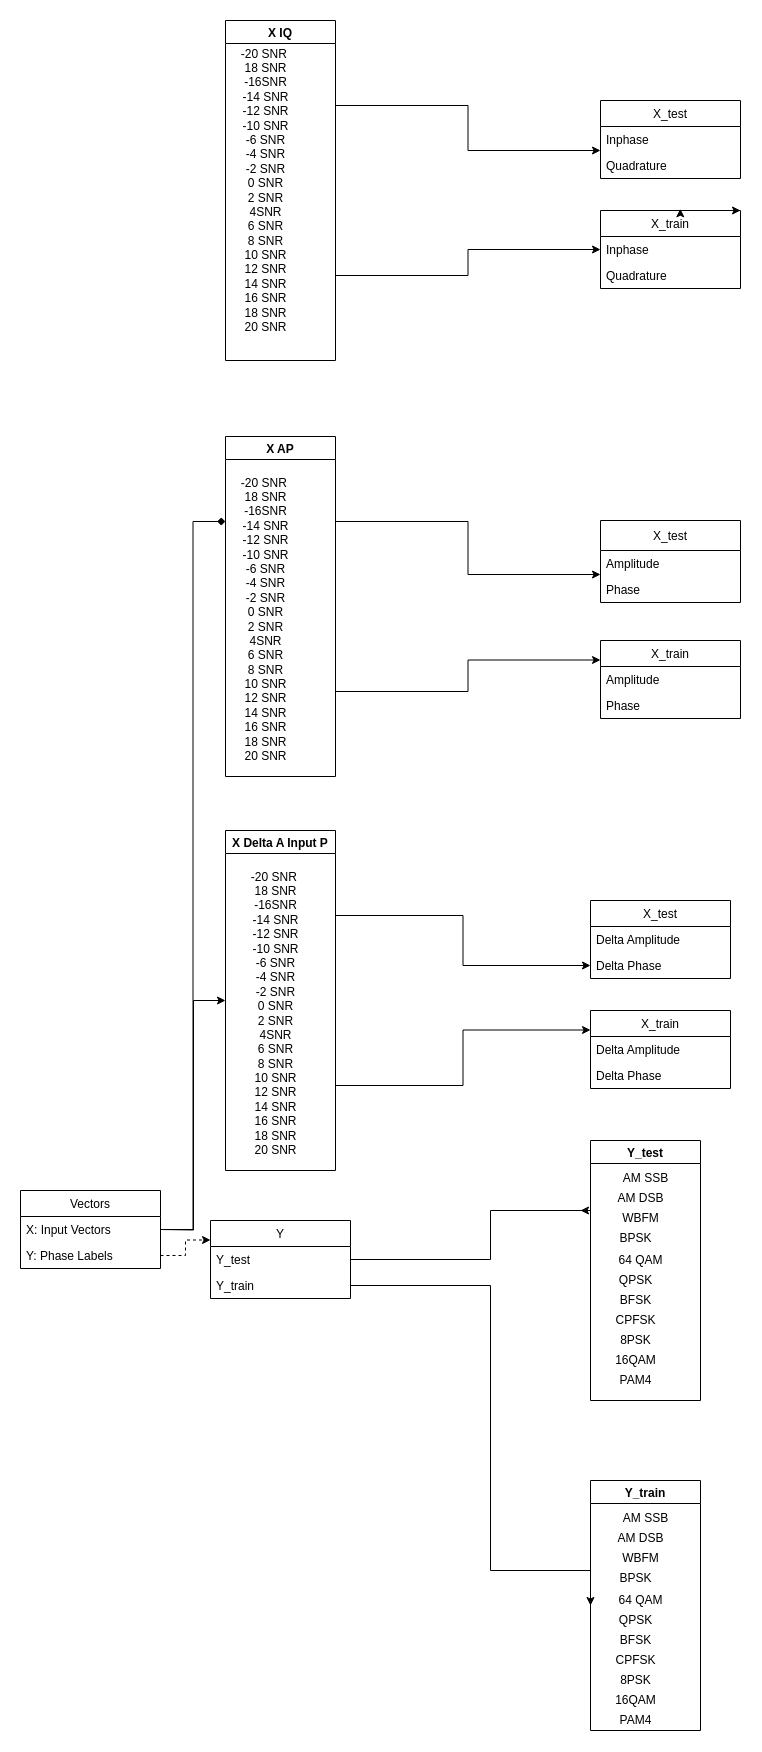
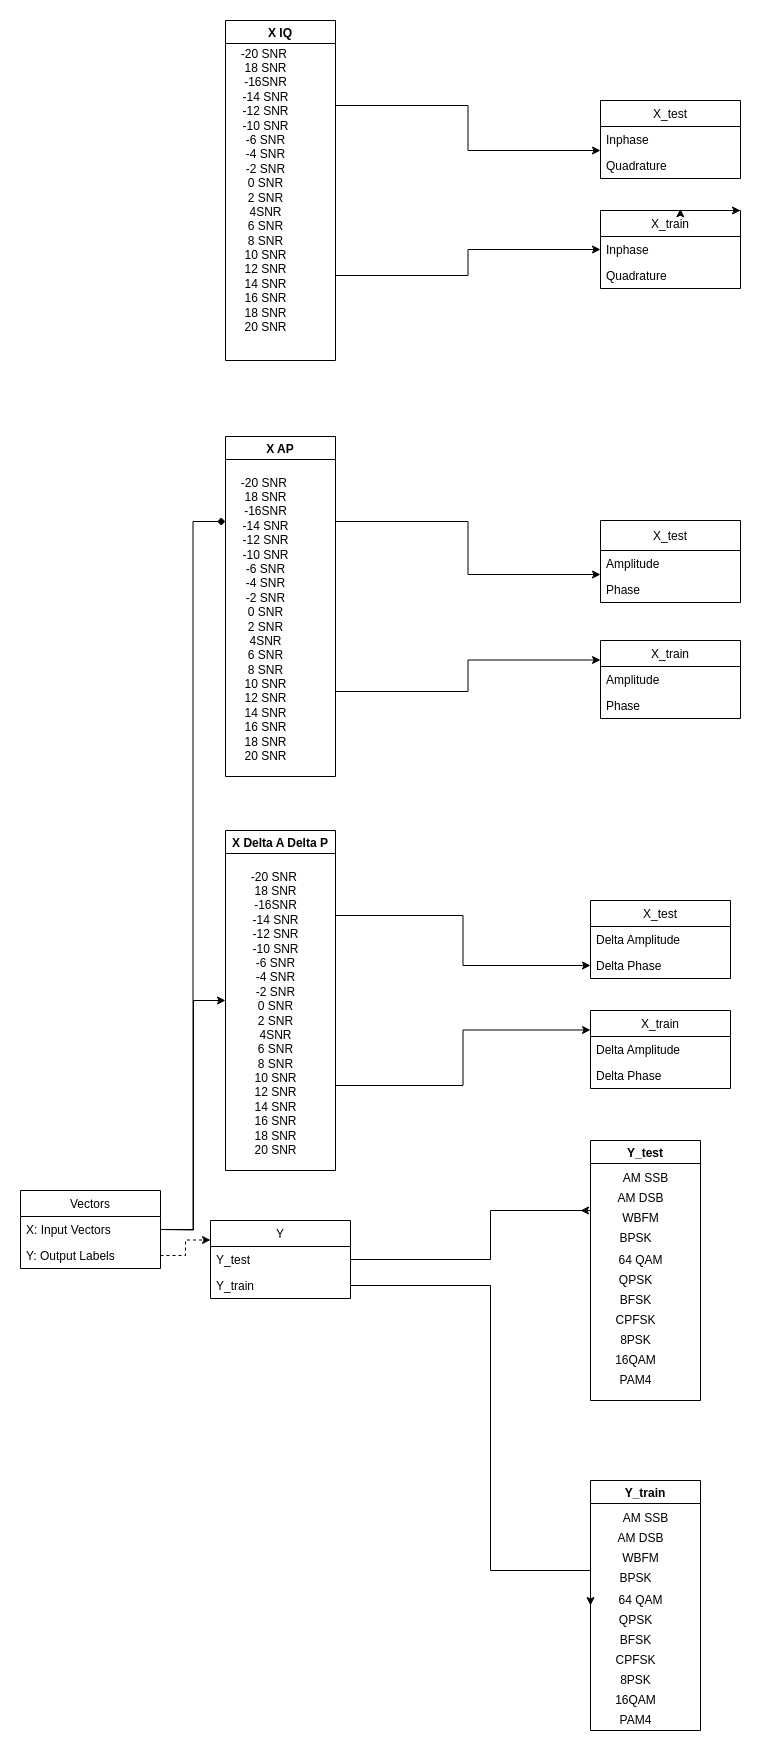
(280, 843) -> (280, 843)
(70, 1256) -> (74, 1256)
